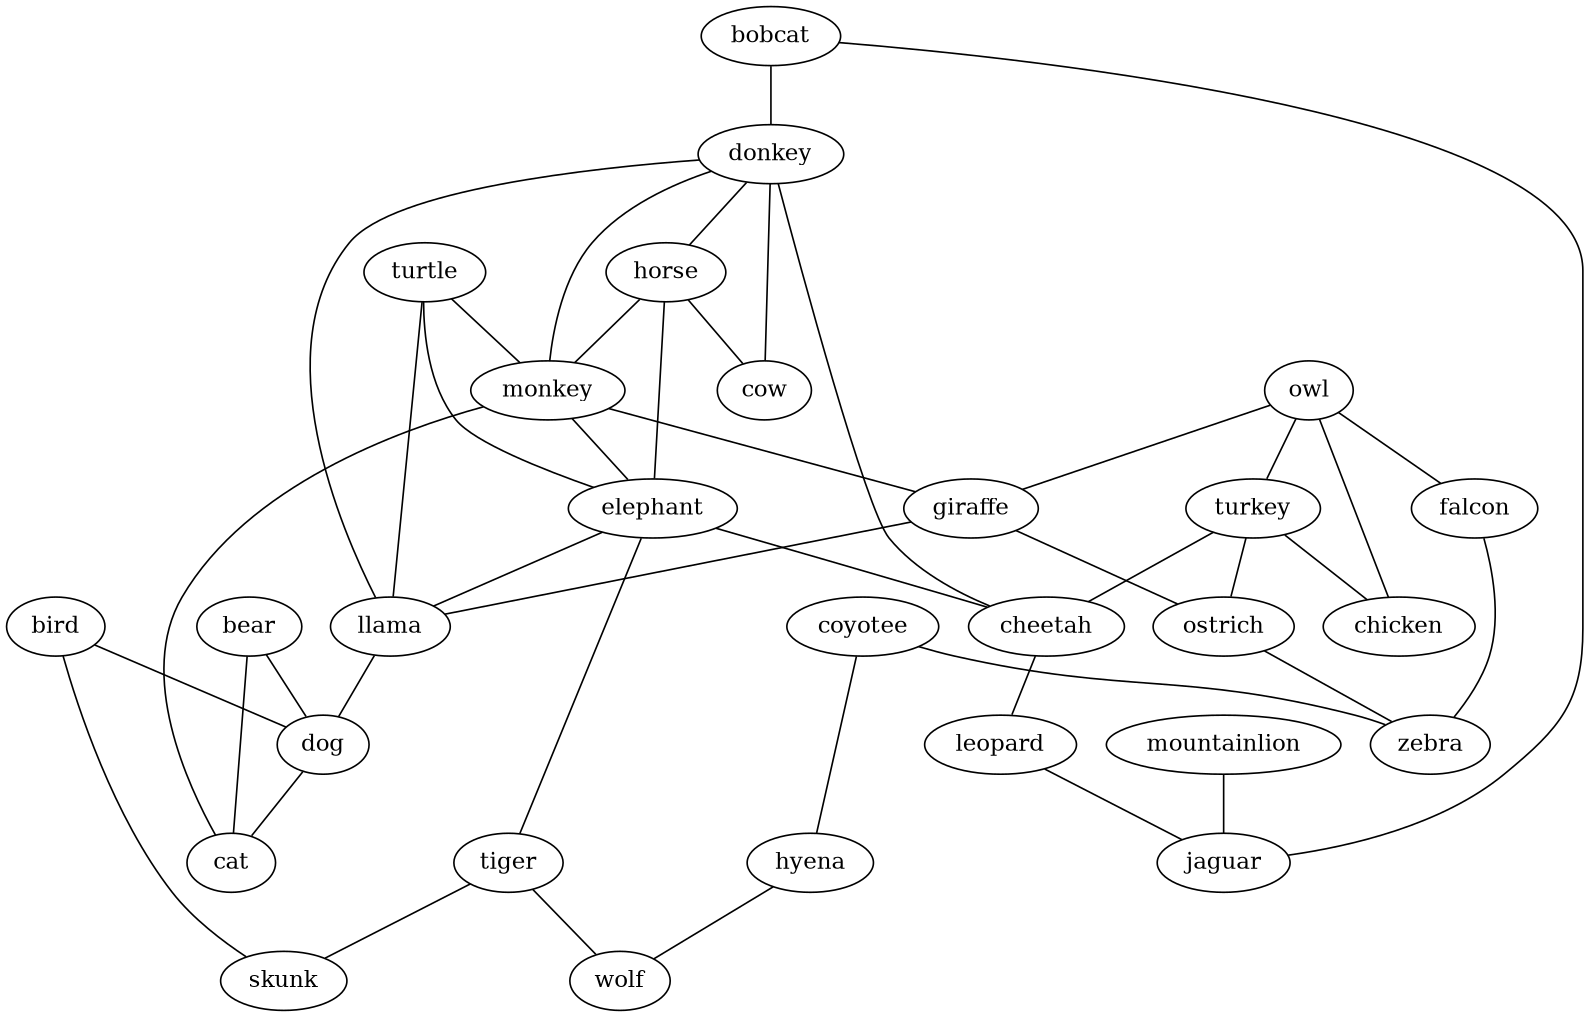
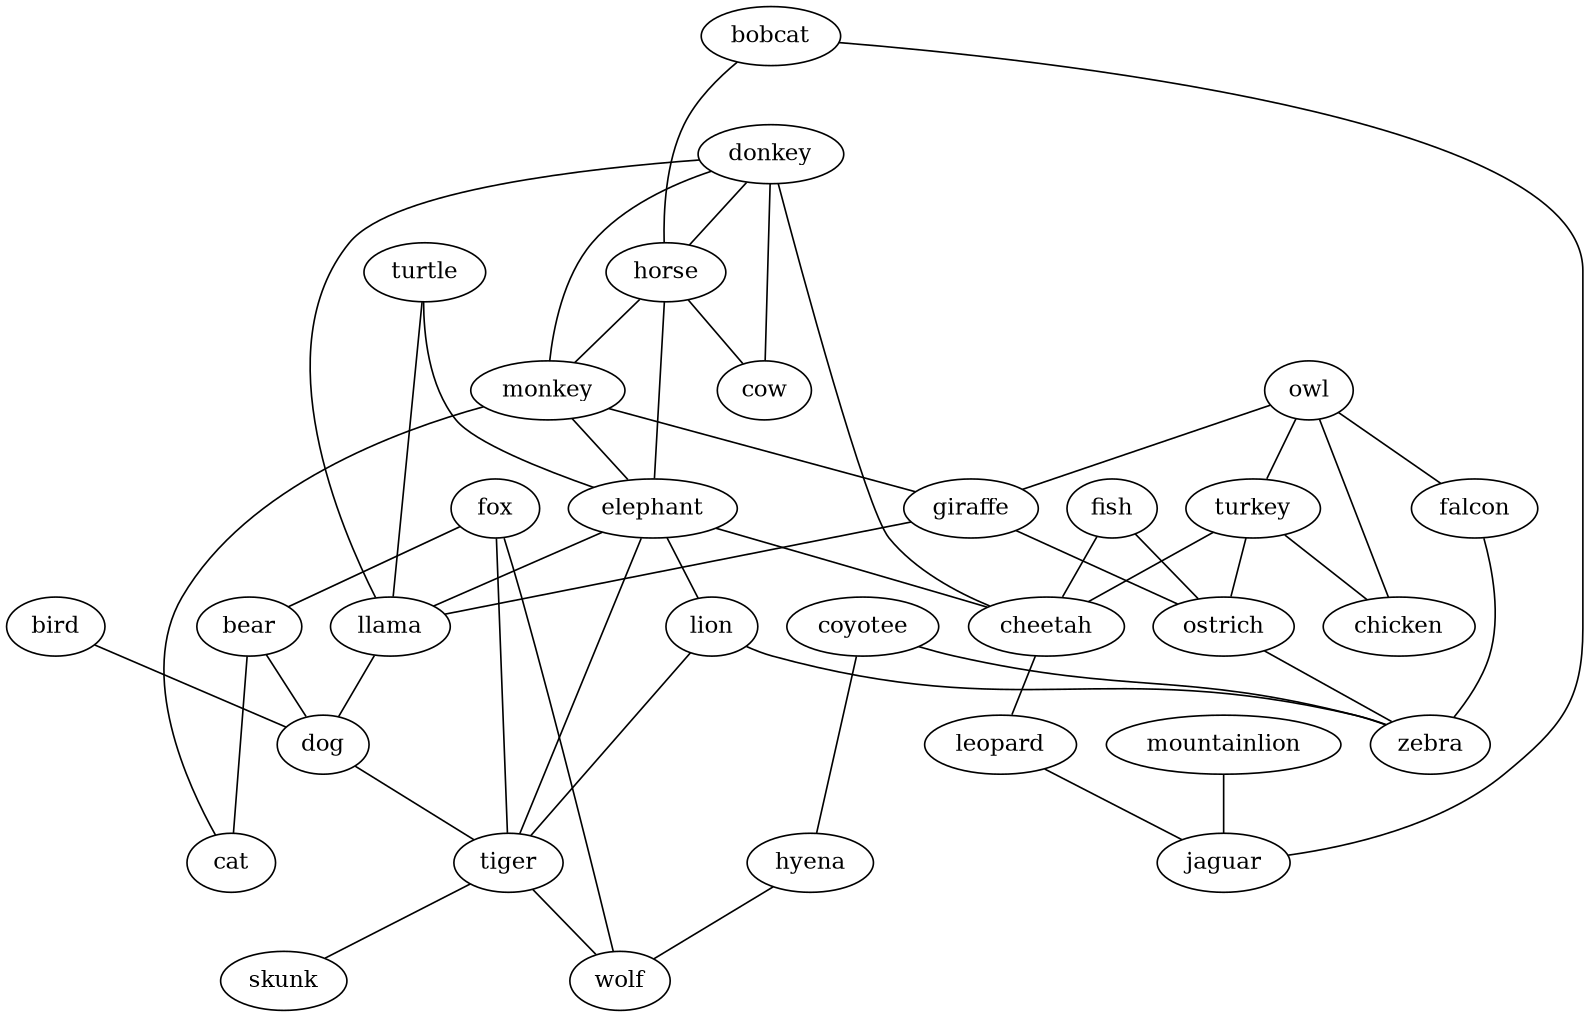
(771, 95) -> (677, 142)
(486, 331) -> none
none -> (495, 508)
none -> (1112, 508)
none -> (712, 627)
(277, 804) -> (414, 803)
(129, 823) -> none
